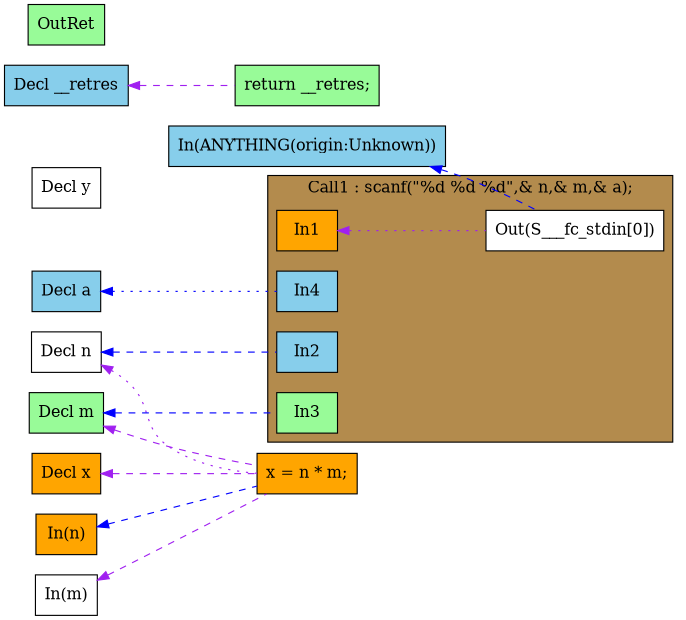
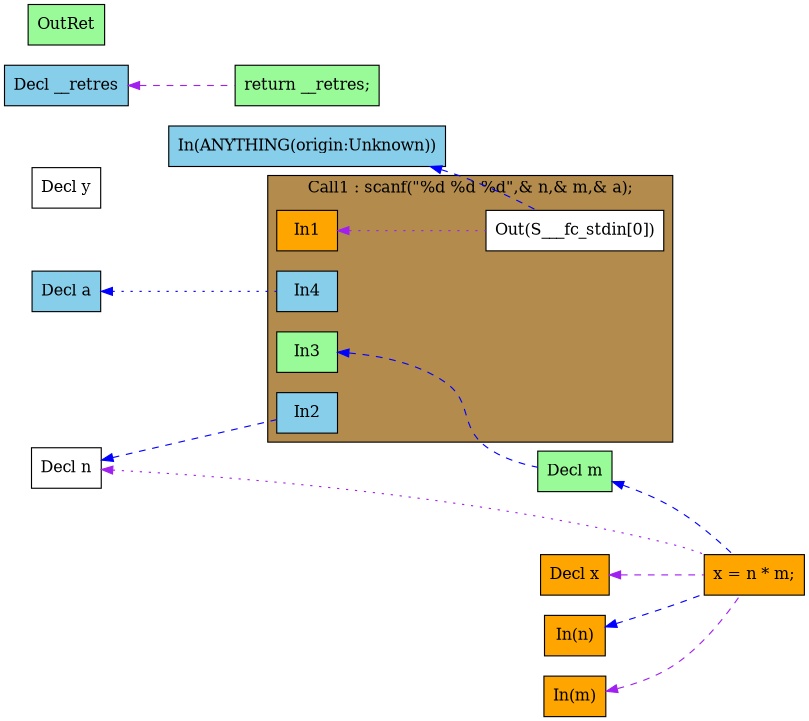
(196, 413) -> (457, 393)
(199, 454) -> (682, 513)
(66, 595) -> (575, 696)
